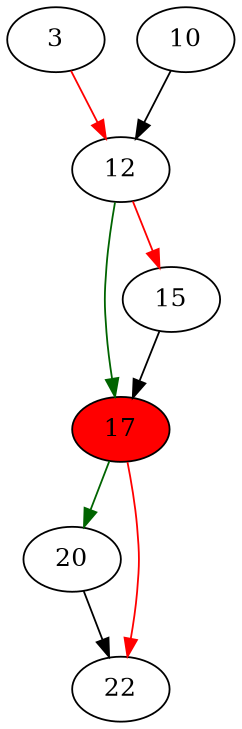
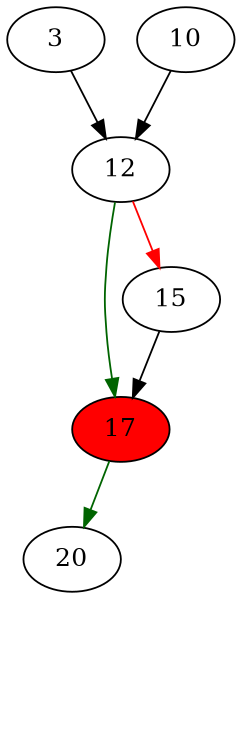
(84, 97) -> (84, 97)
(121, 689) -> none
